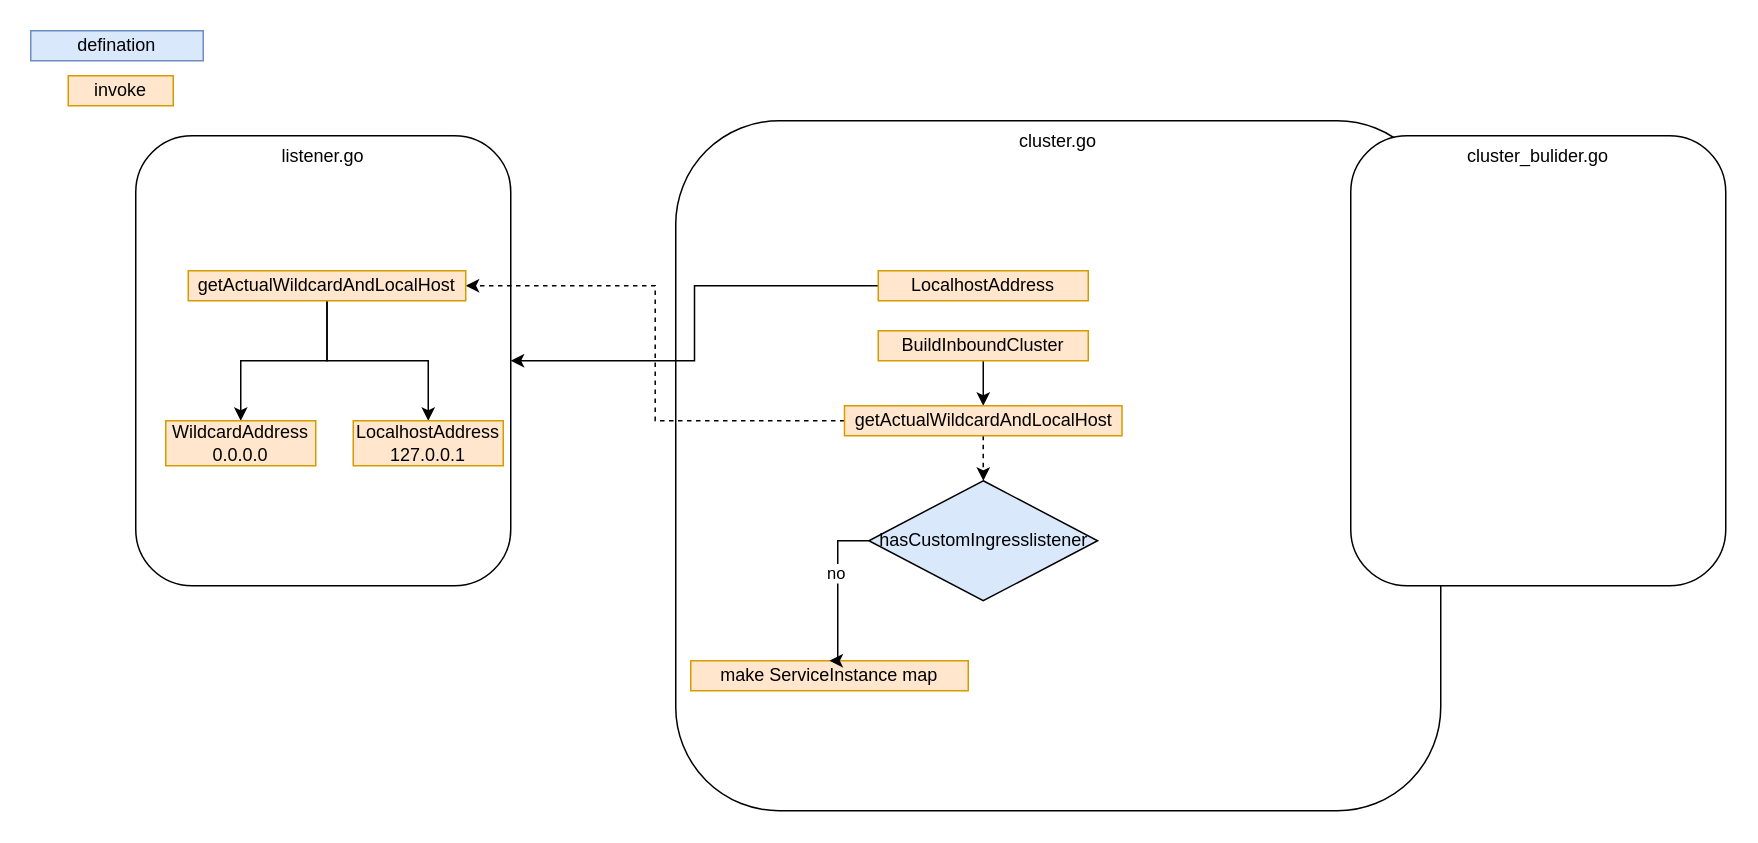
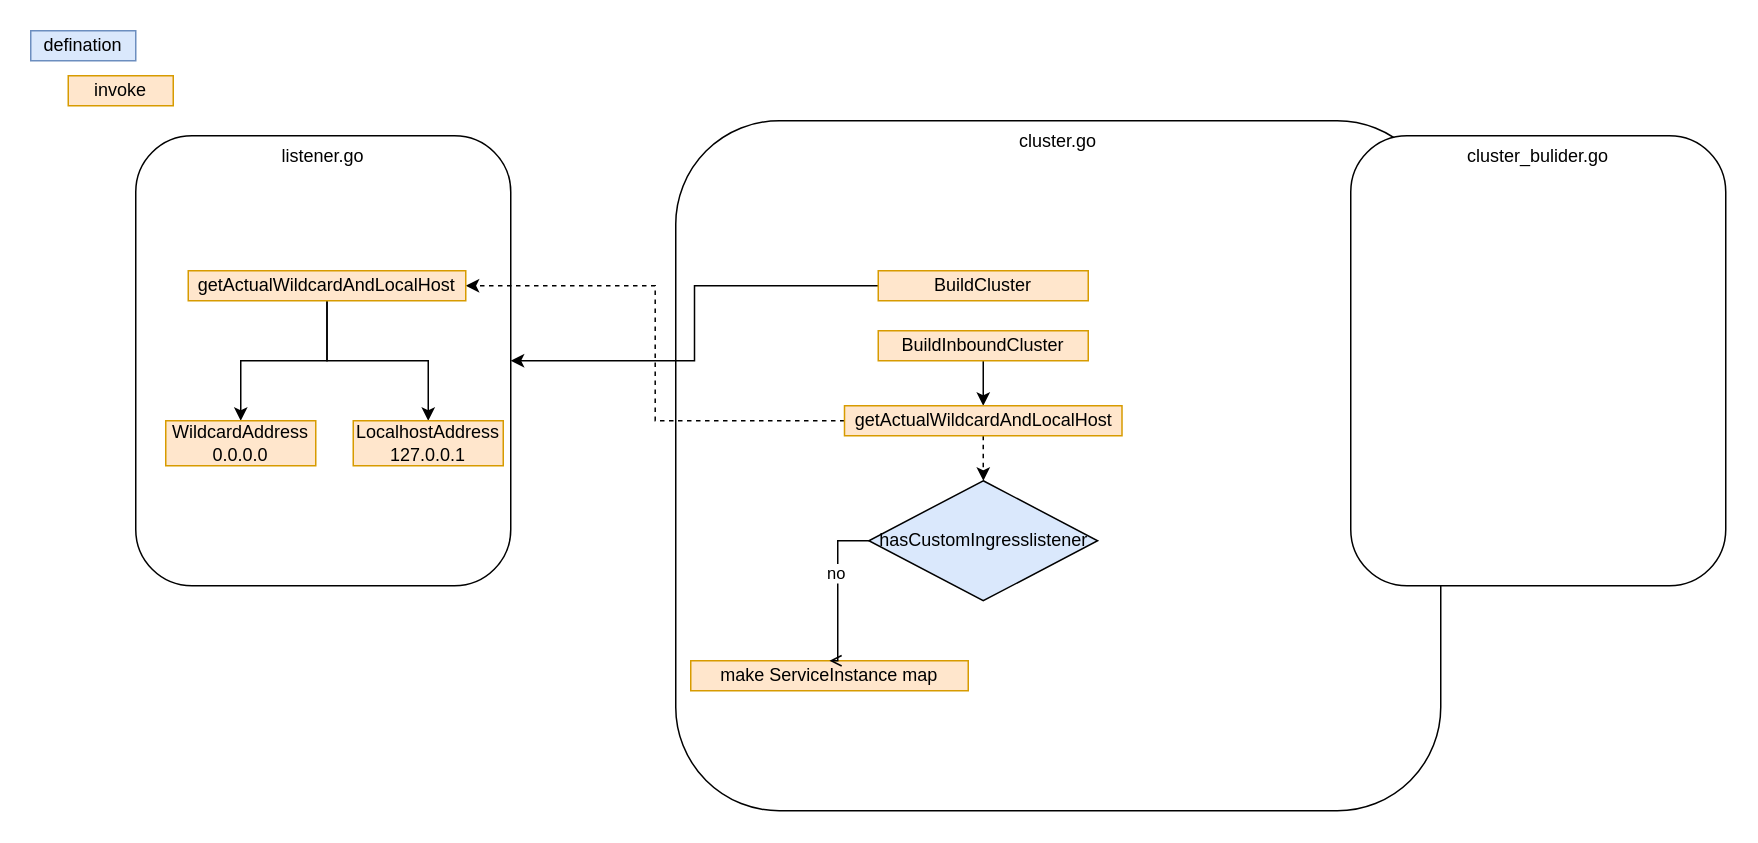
(117, 46) -> (83, 46)
(983, 286) -> (983, 286)
(838, 658) -> (838, 659)
